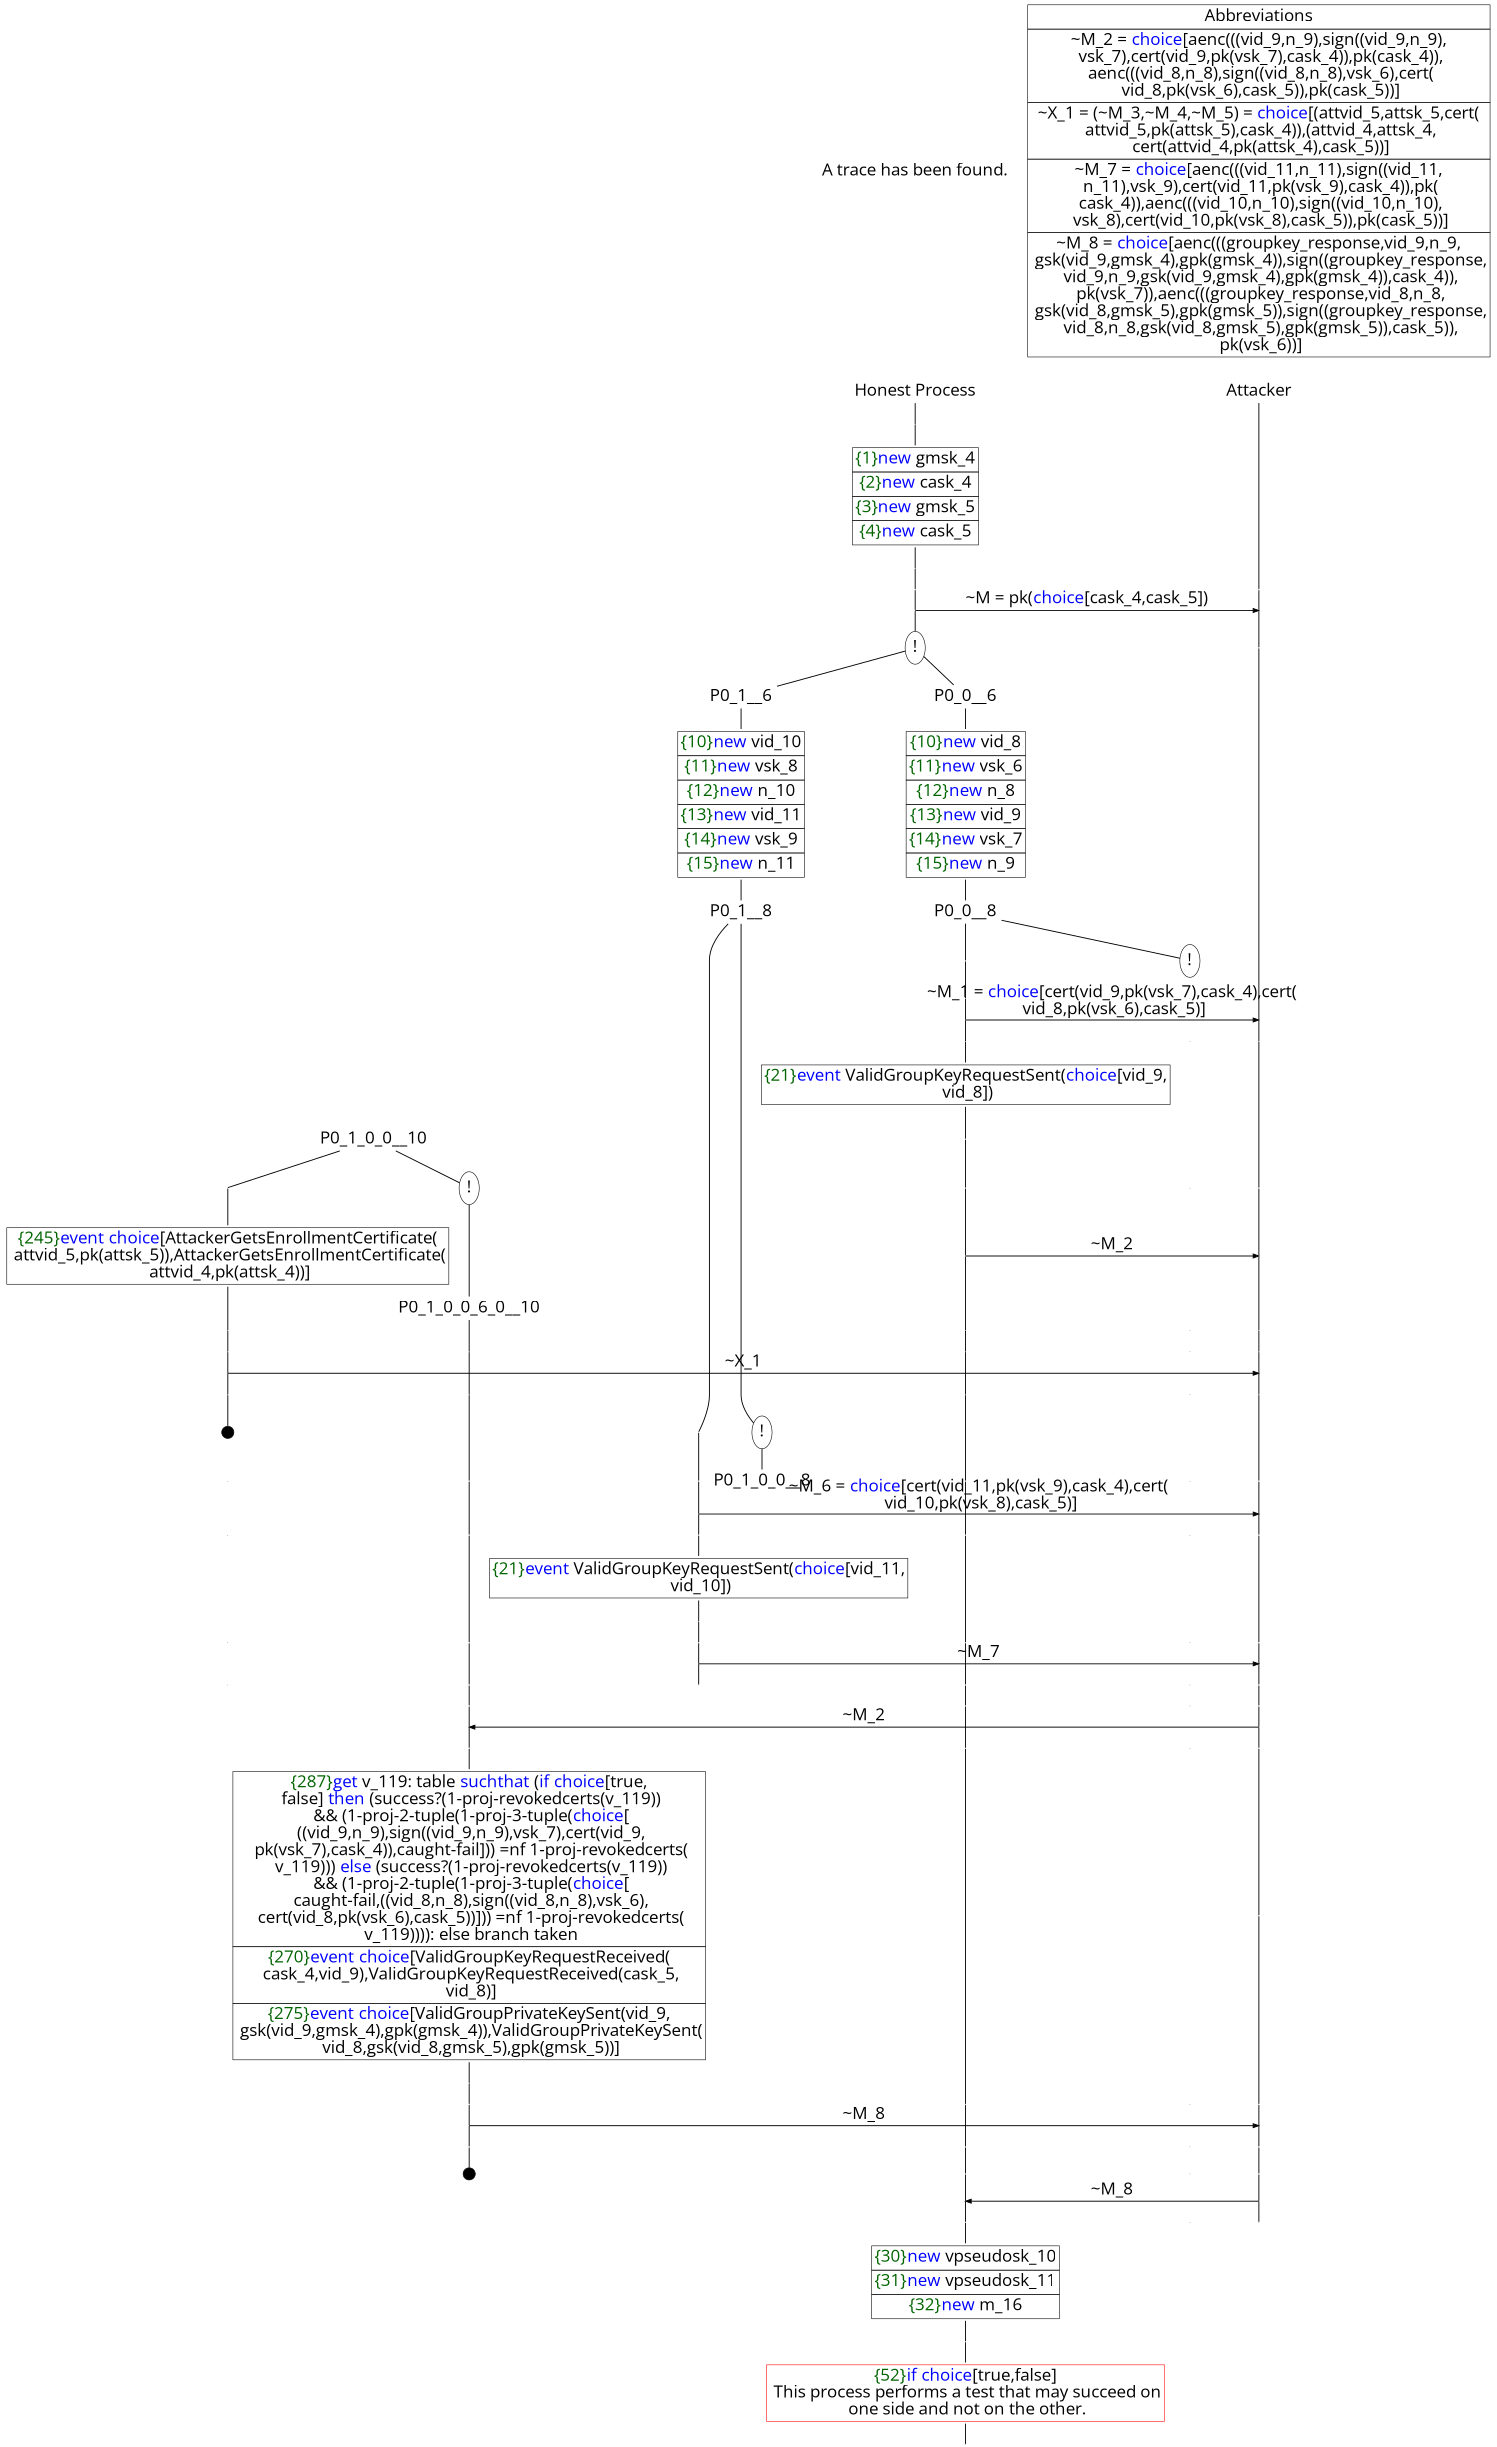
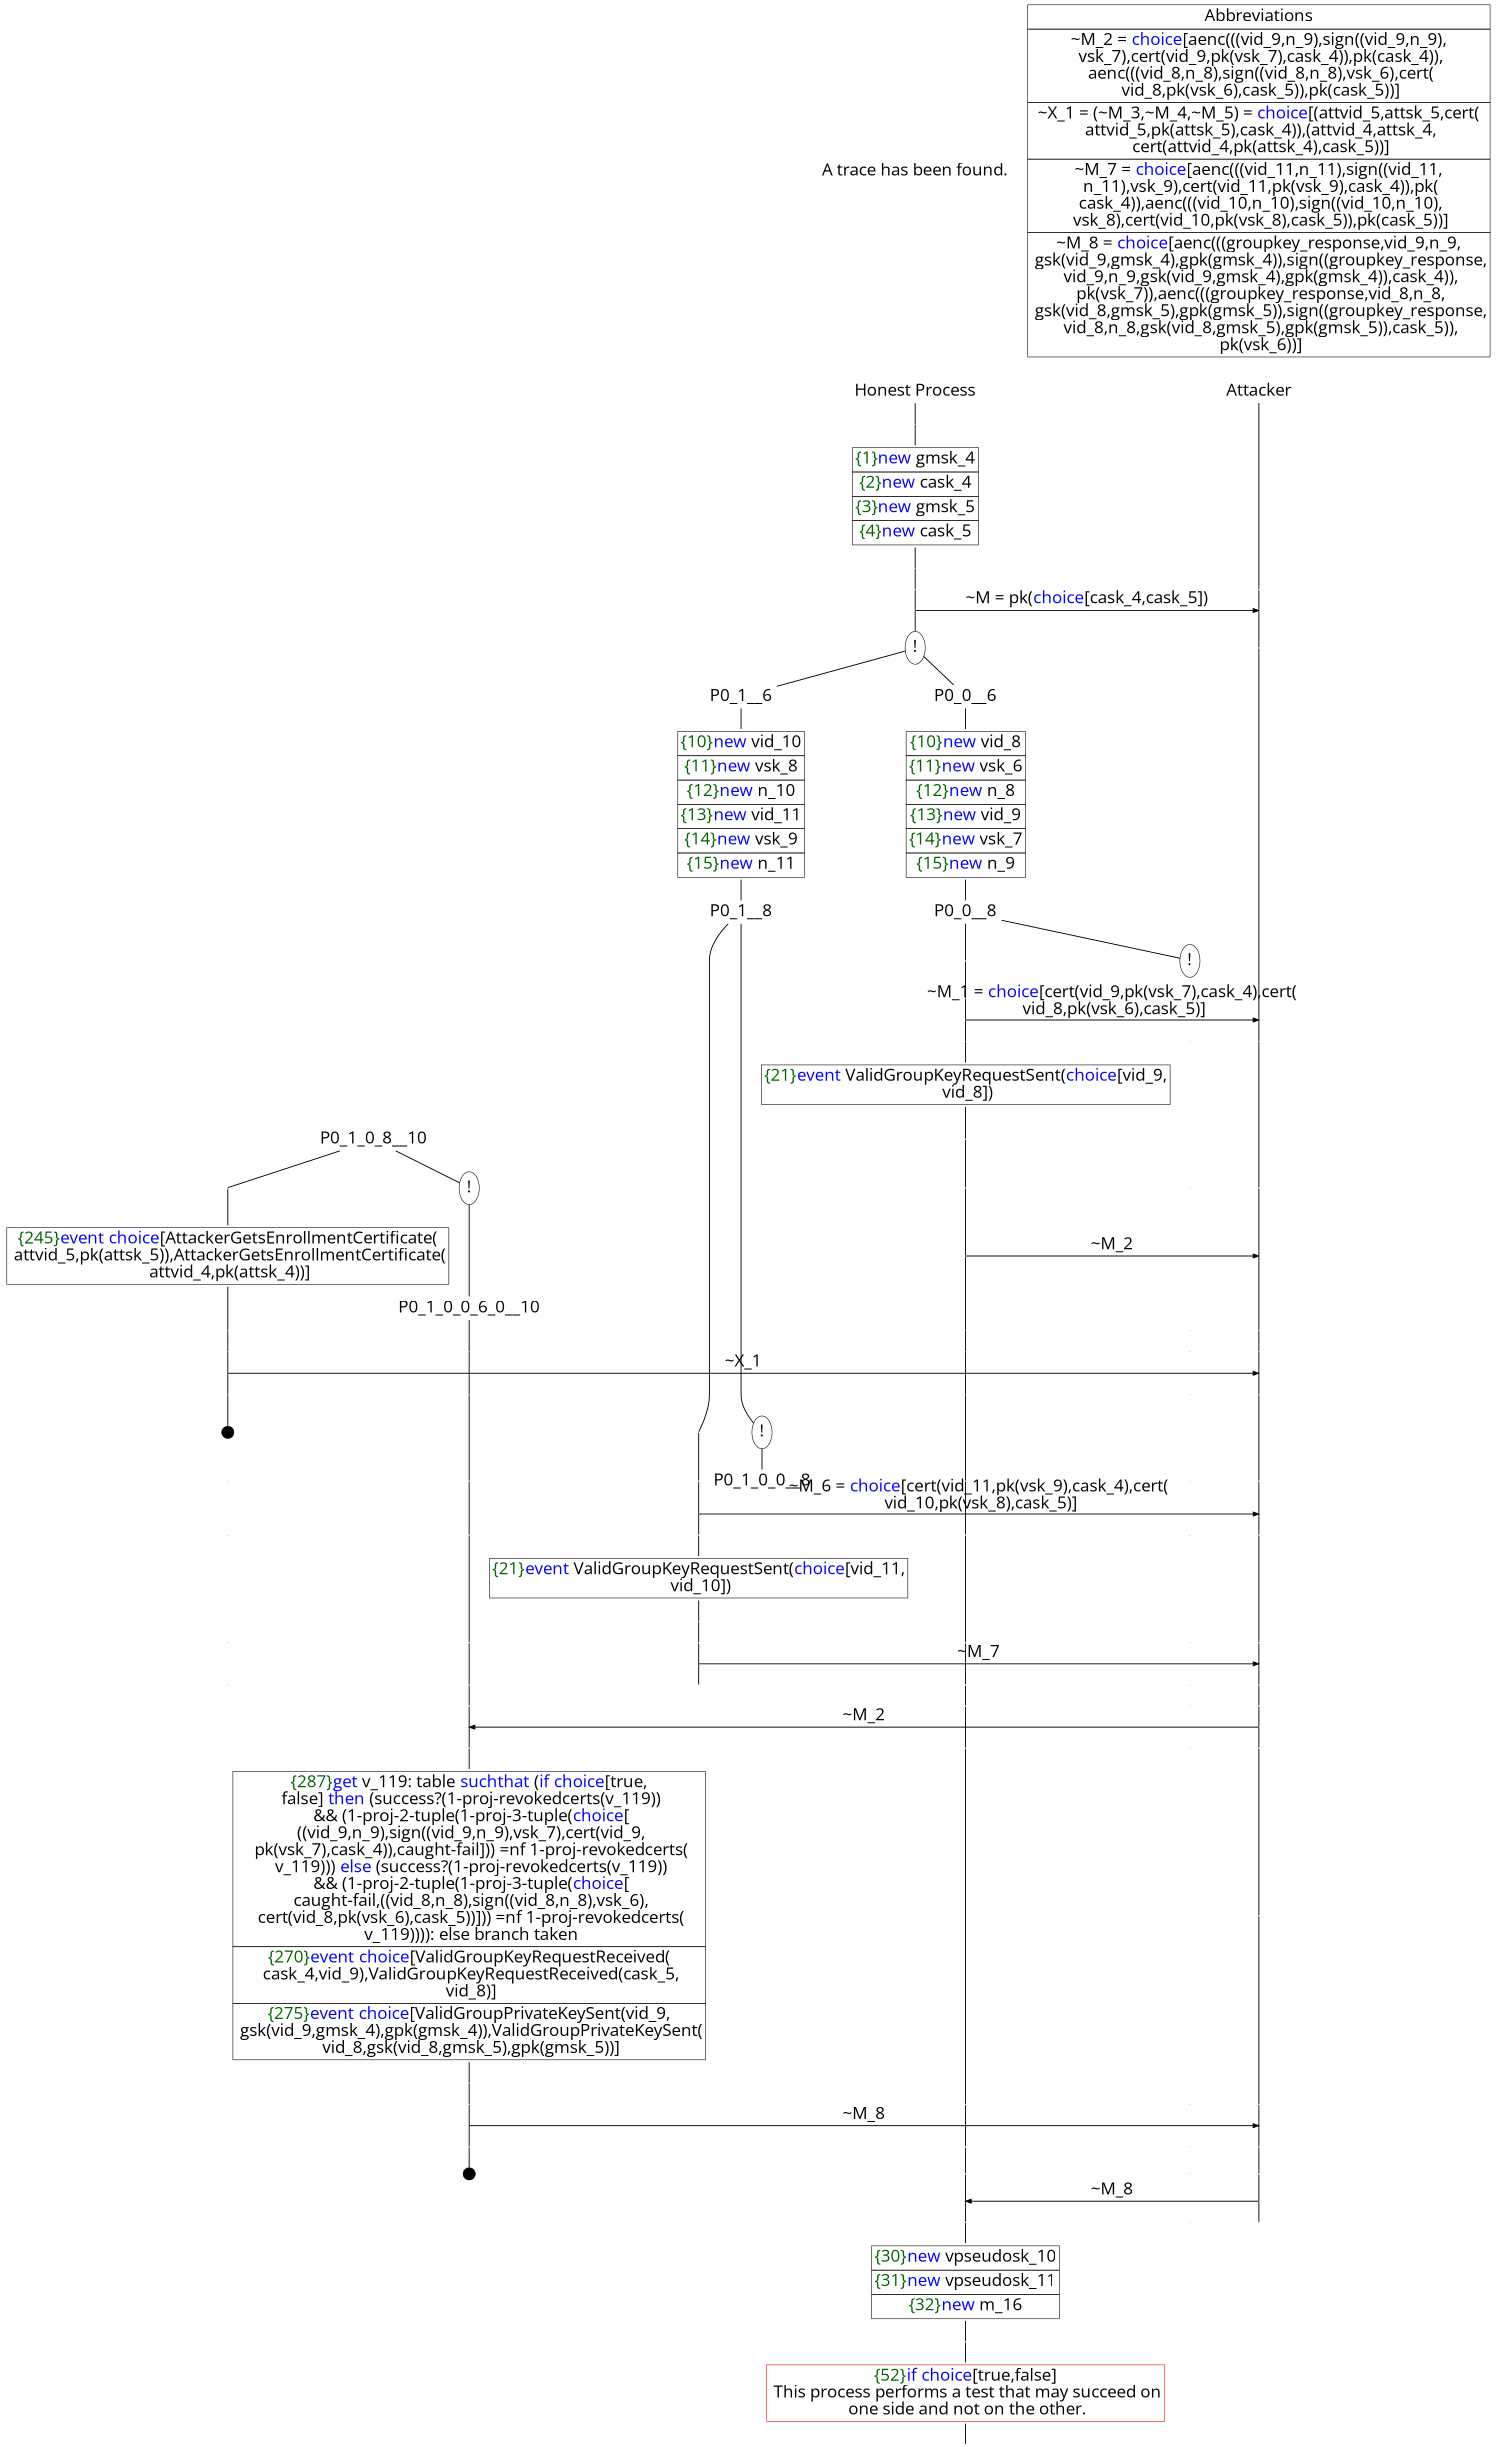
(374, 1139) -> (374, 1139)
